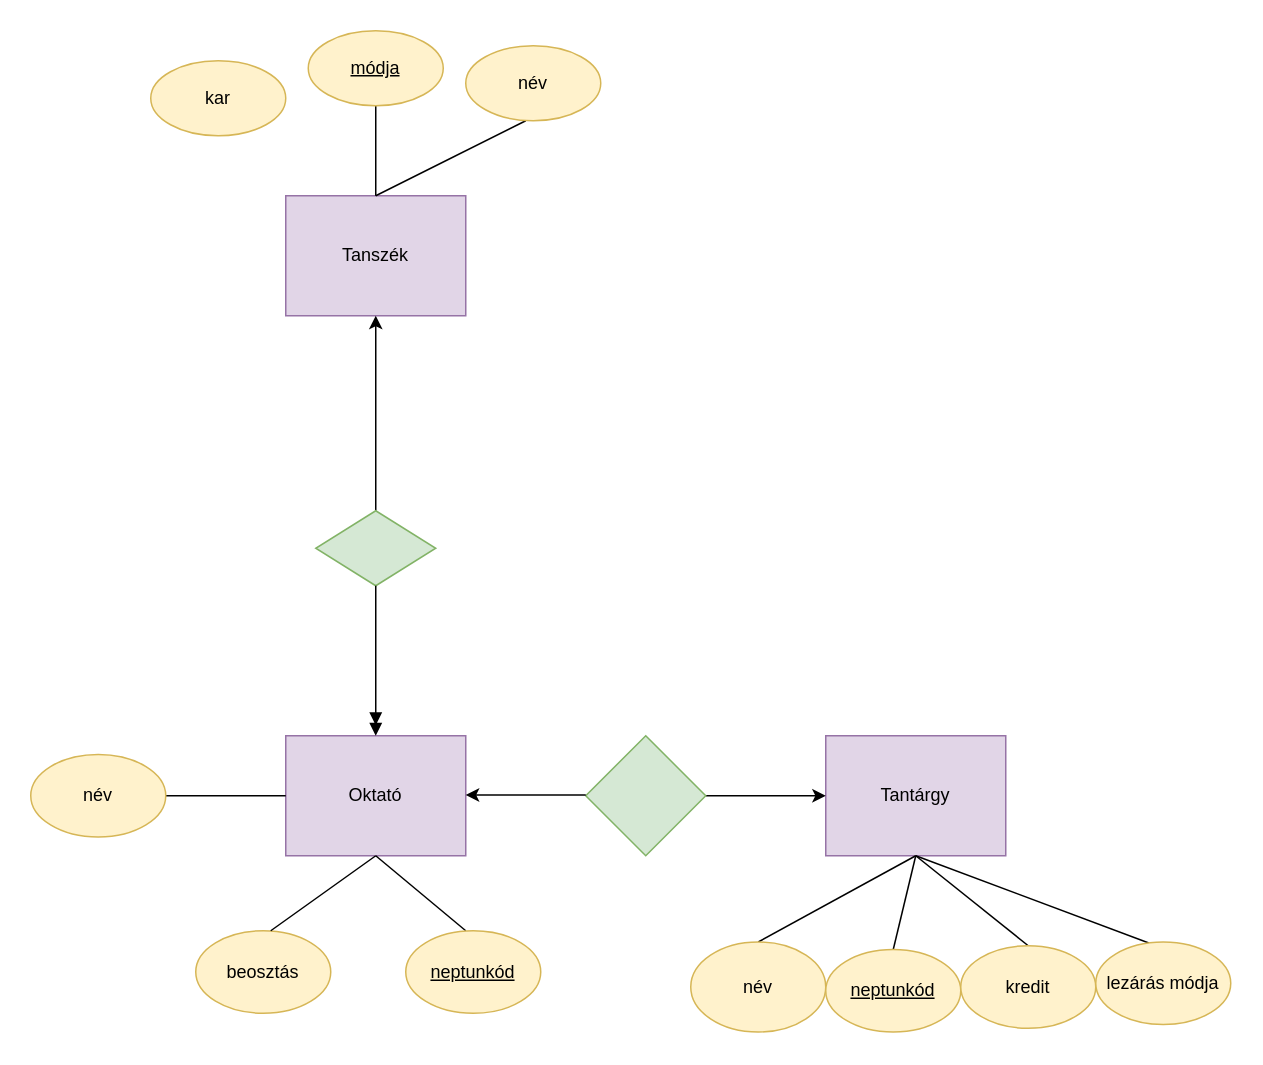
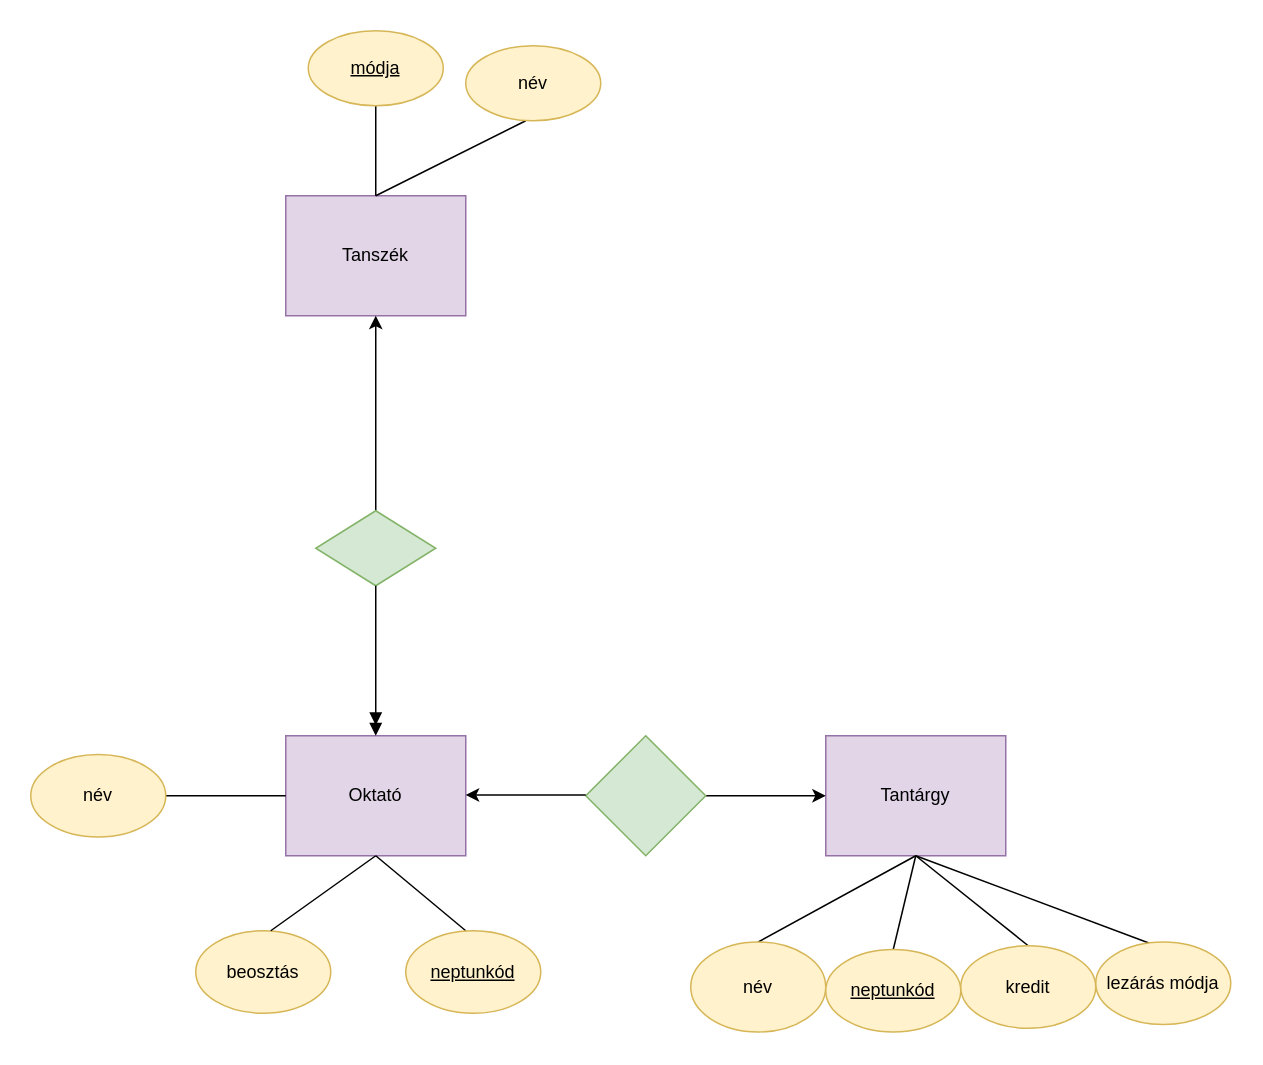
(218, 98) -> none
